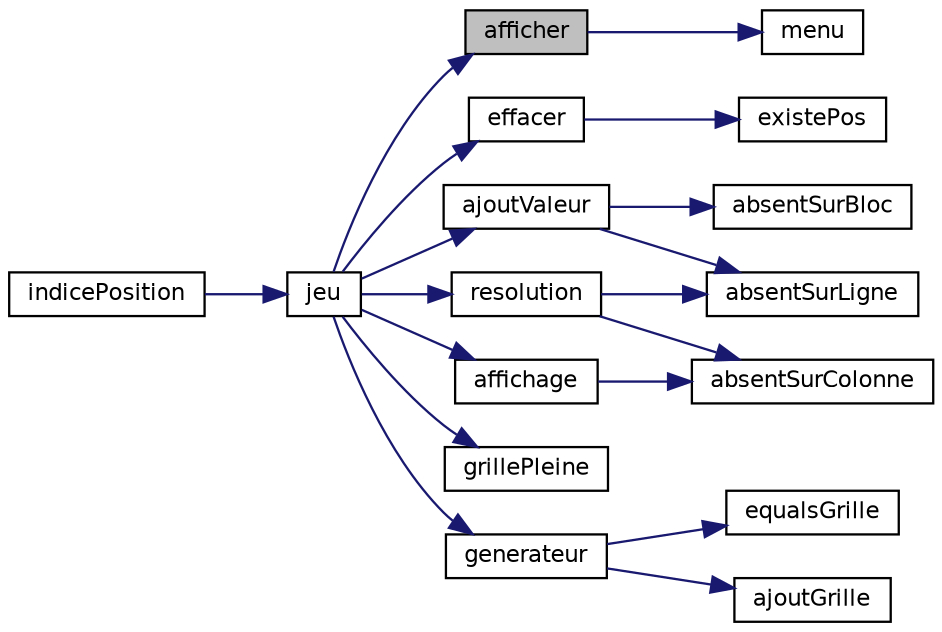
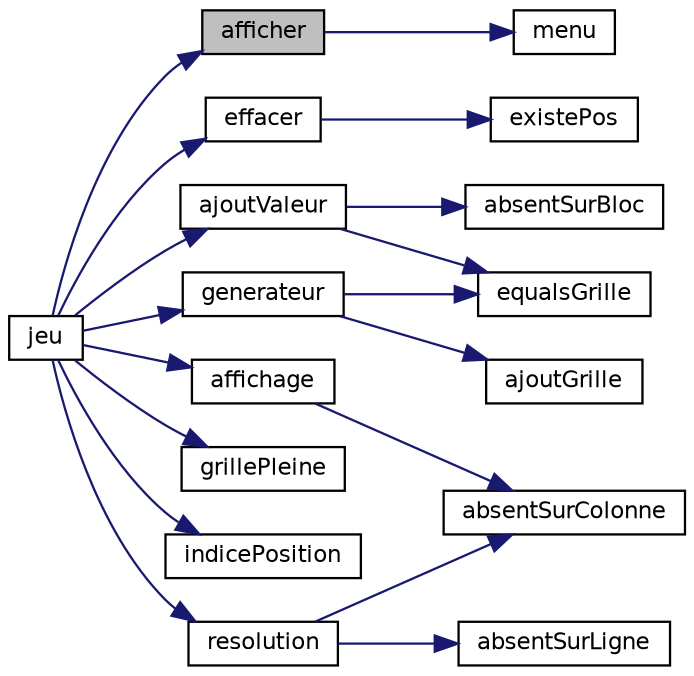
(658, 247) -> (402, 247)
(234, 294) -> (109, 448)
